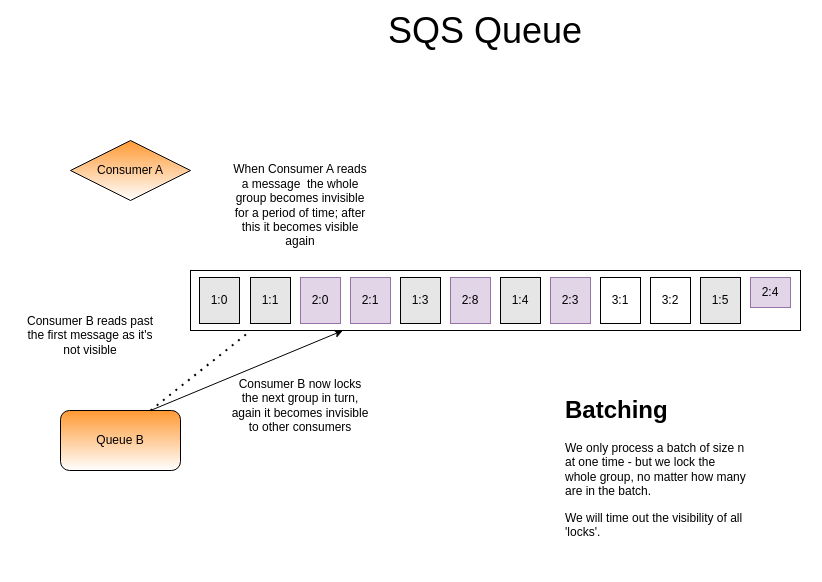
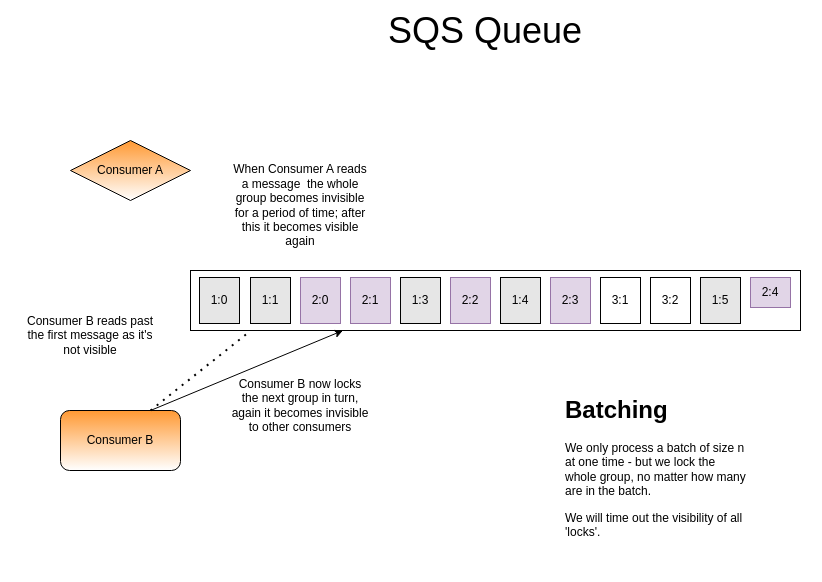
(471, 301) -> (471, 301)
(121, 441) -> (121, 441)
